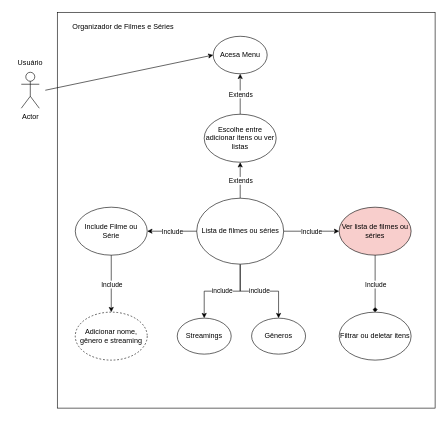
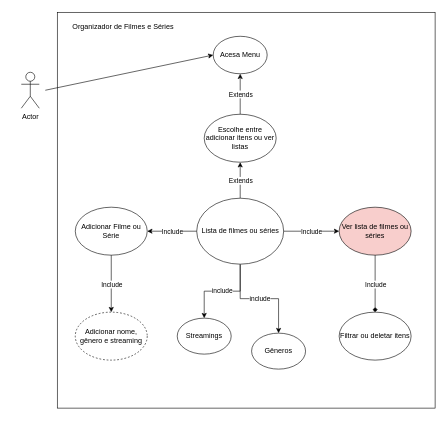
(30, 63) -> none
(111, 231) -> (111, 231)
(279, 336) -> (279, 351)
